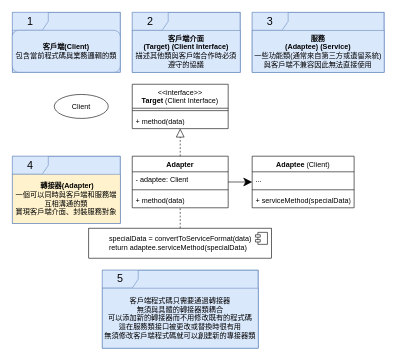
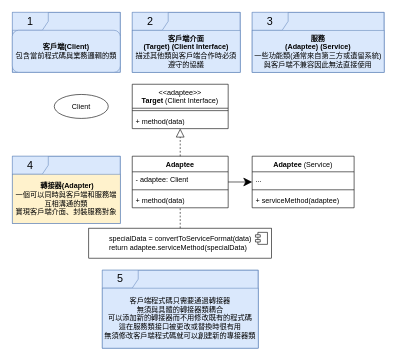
(180, 101) -> (180, 101)
(180, 165) -> (180, 165)
(303, 165) -> (303, 165)
(304, 205) -> (302, 201)
